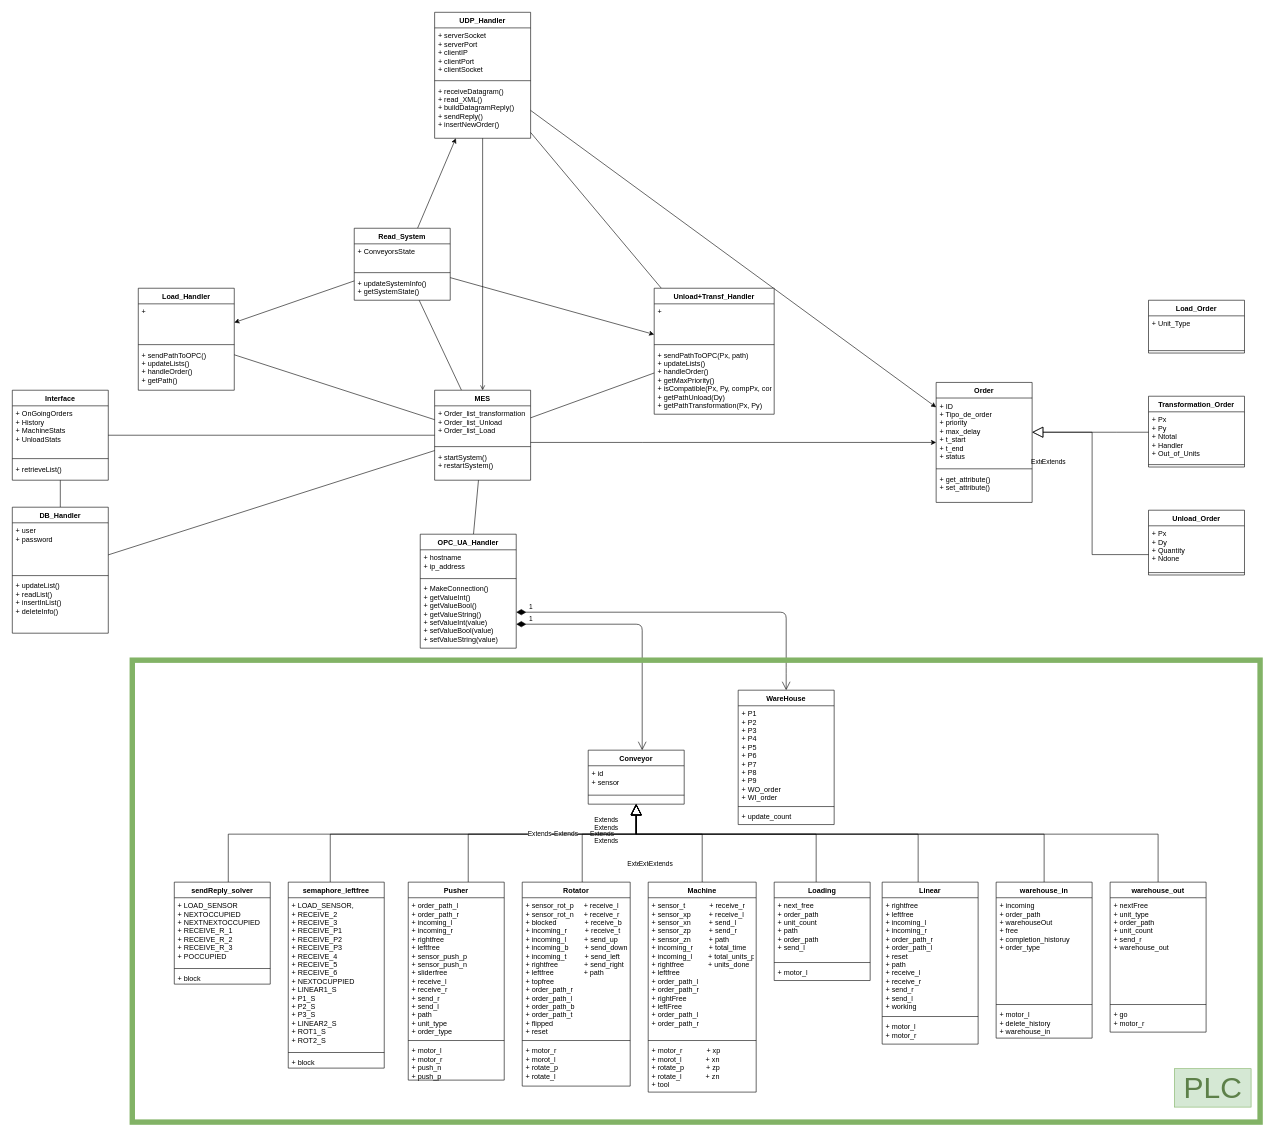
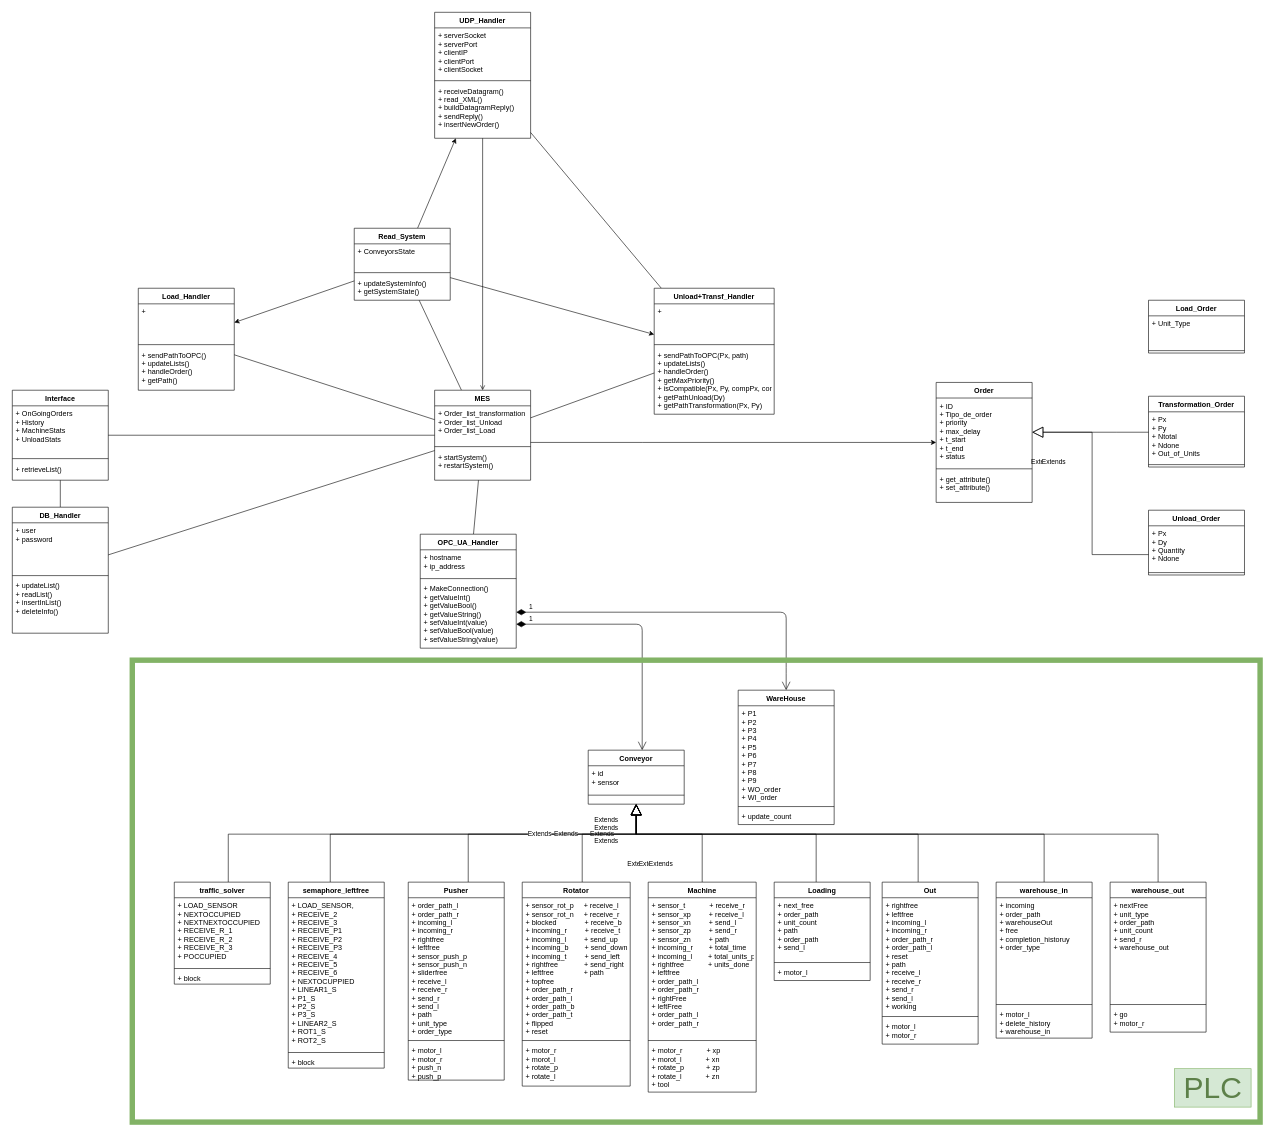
(732, 258) -> none
(1159, 420) -> (1159, 420)
(222, 890) -> (222, 890)
(930, 890) -> (930, 890)
